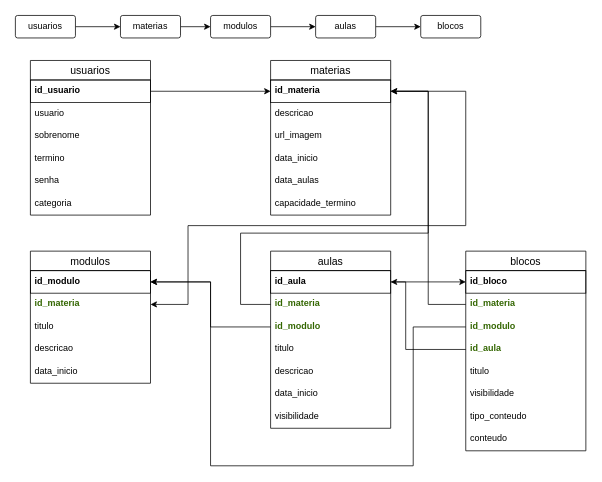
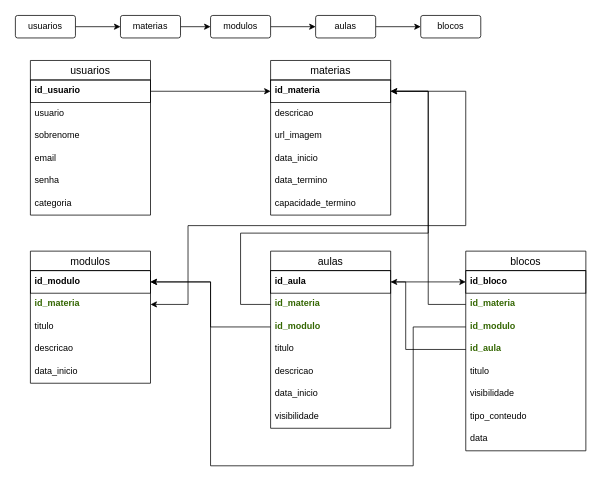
(51, 158) -> (45, 158)
(299, 180) -> (304, 180)
(490, 438) -> (480, 438)
